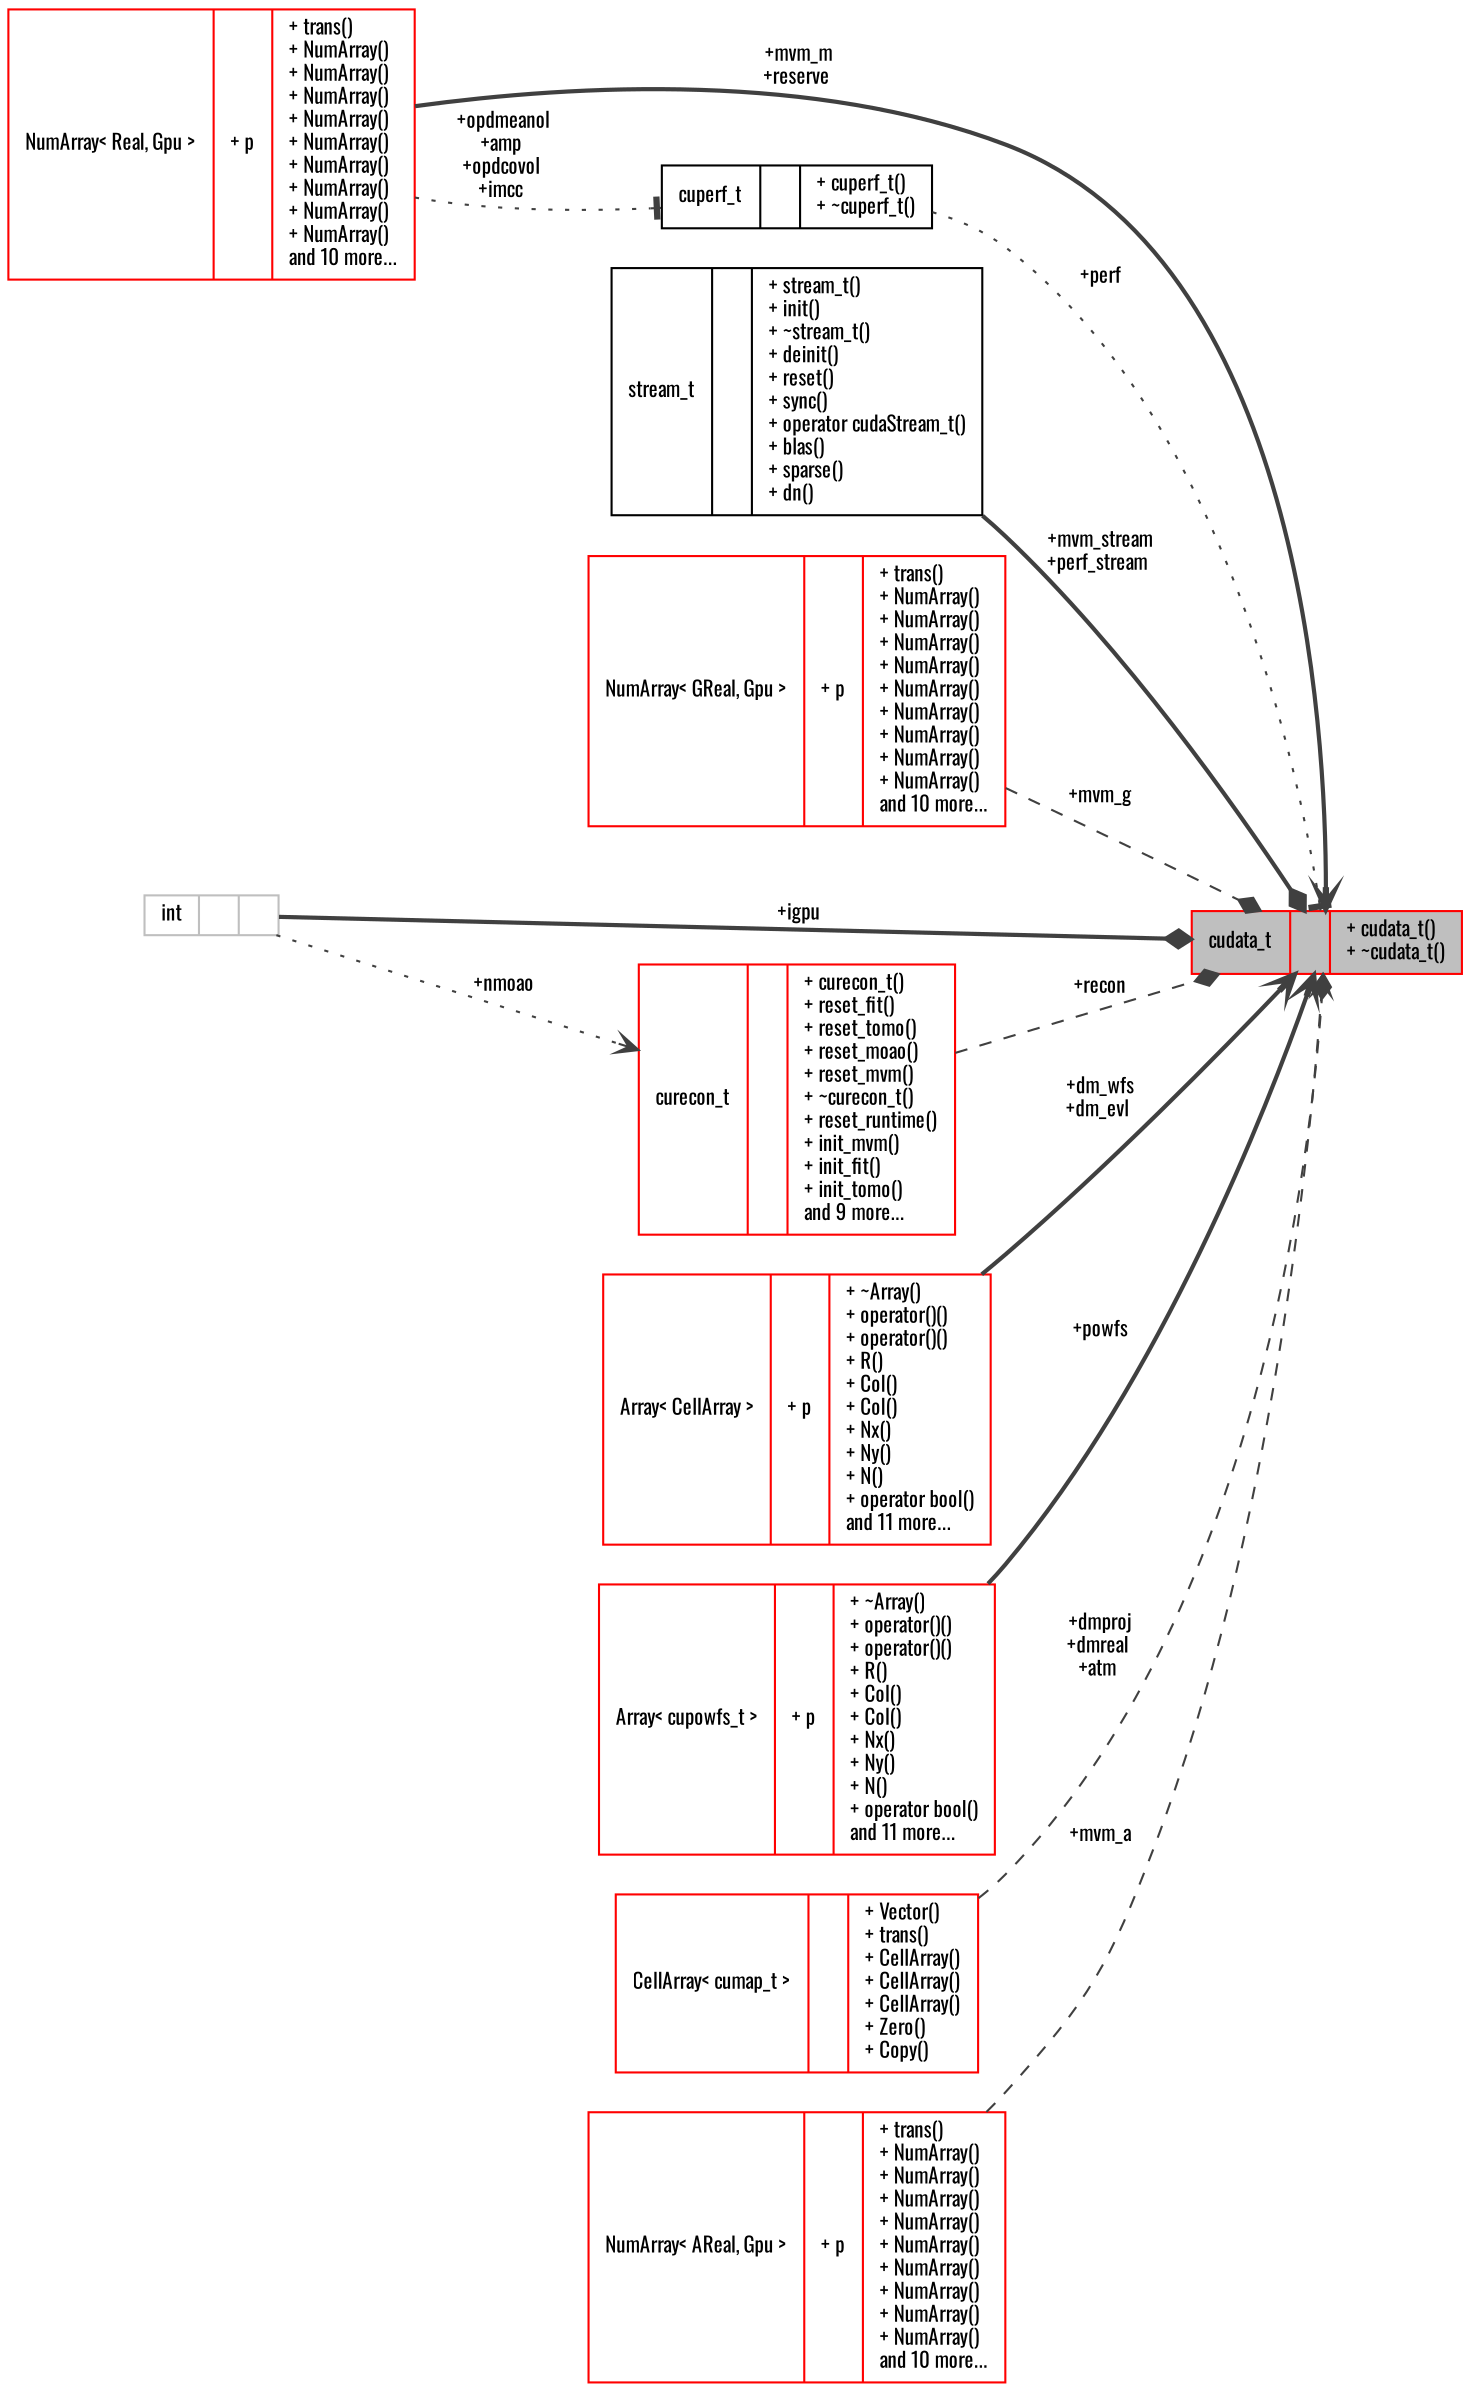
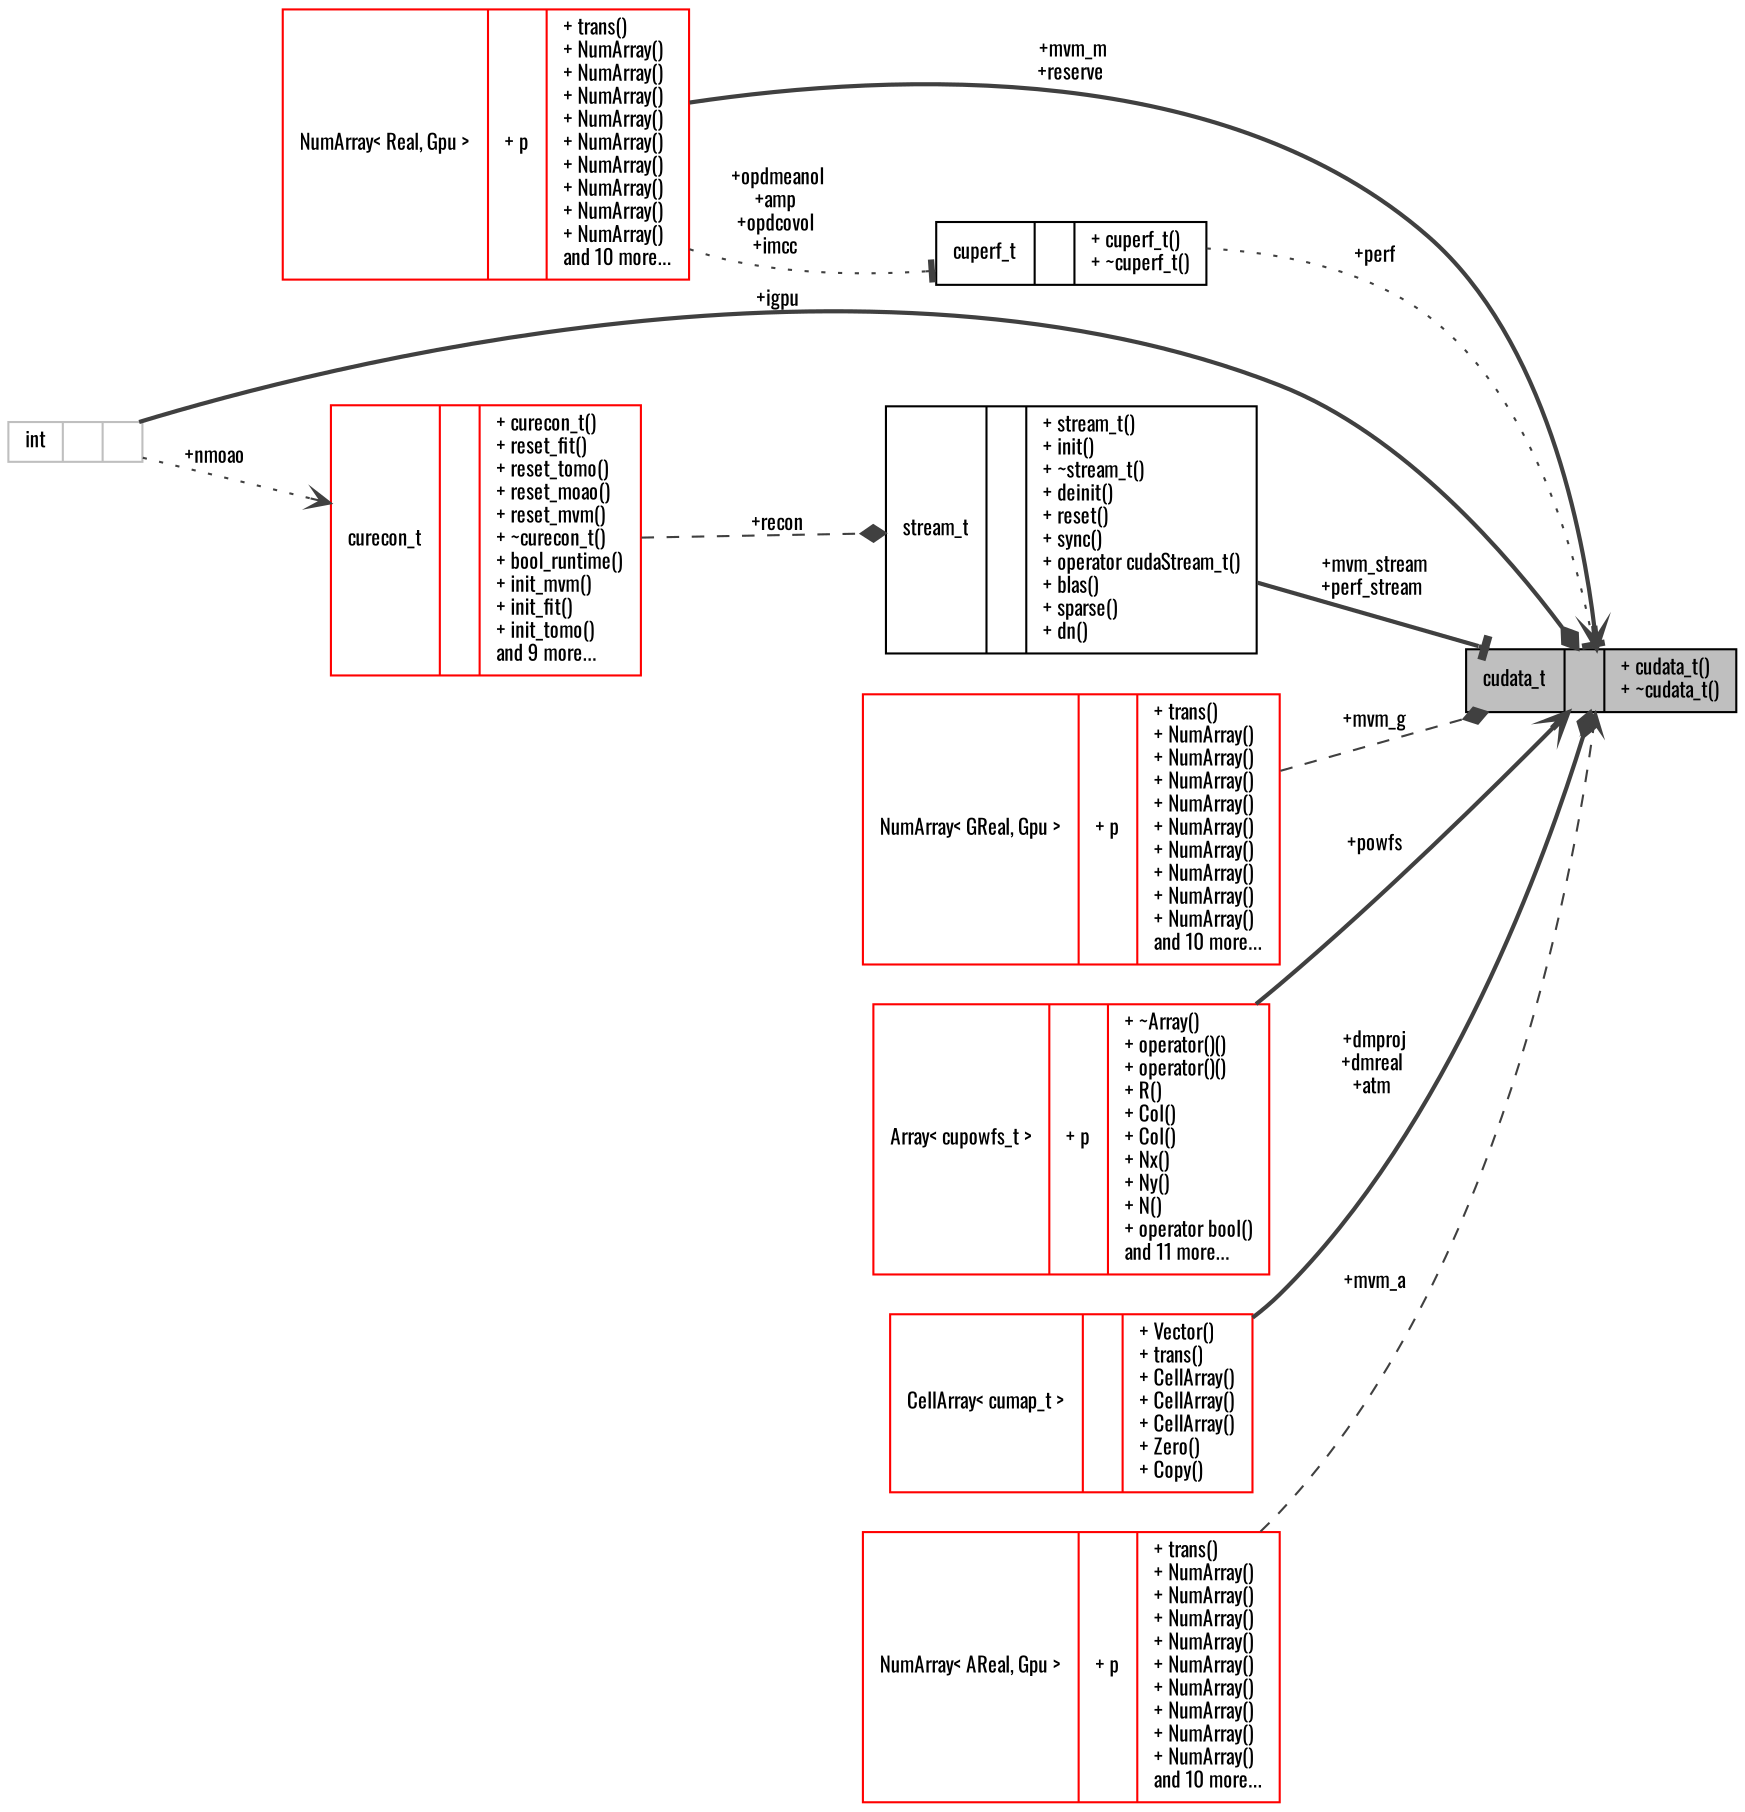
(1148, 693) -> (1368, 614)
(1327, 942) -> (1601, 681)
(1075, 1017) -> (751, 536)
(871, 1122) -> (560, 562)
(797, 1410) -> none
(1228, 1481) -> (1454, 1049)
